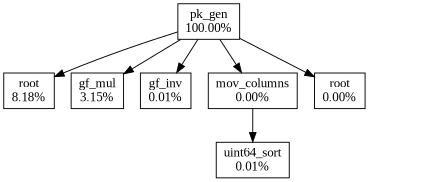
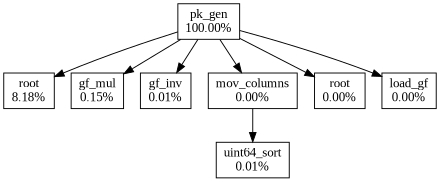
(97, 91) -> (97, 91)
none -> (409, 91)
